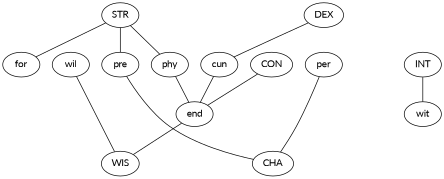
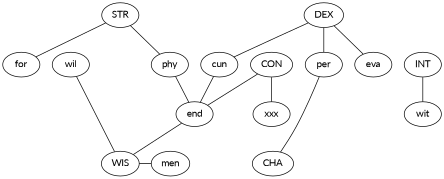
none -> (324, 40)
(120, 65) -> none
none -> (373, 65)
none -> (272, 114)
none -> (170, 164)
